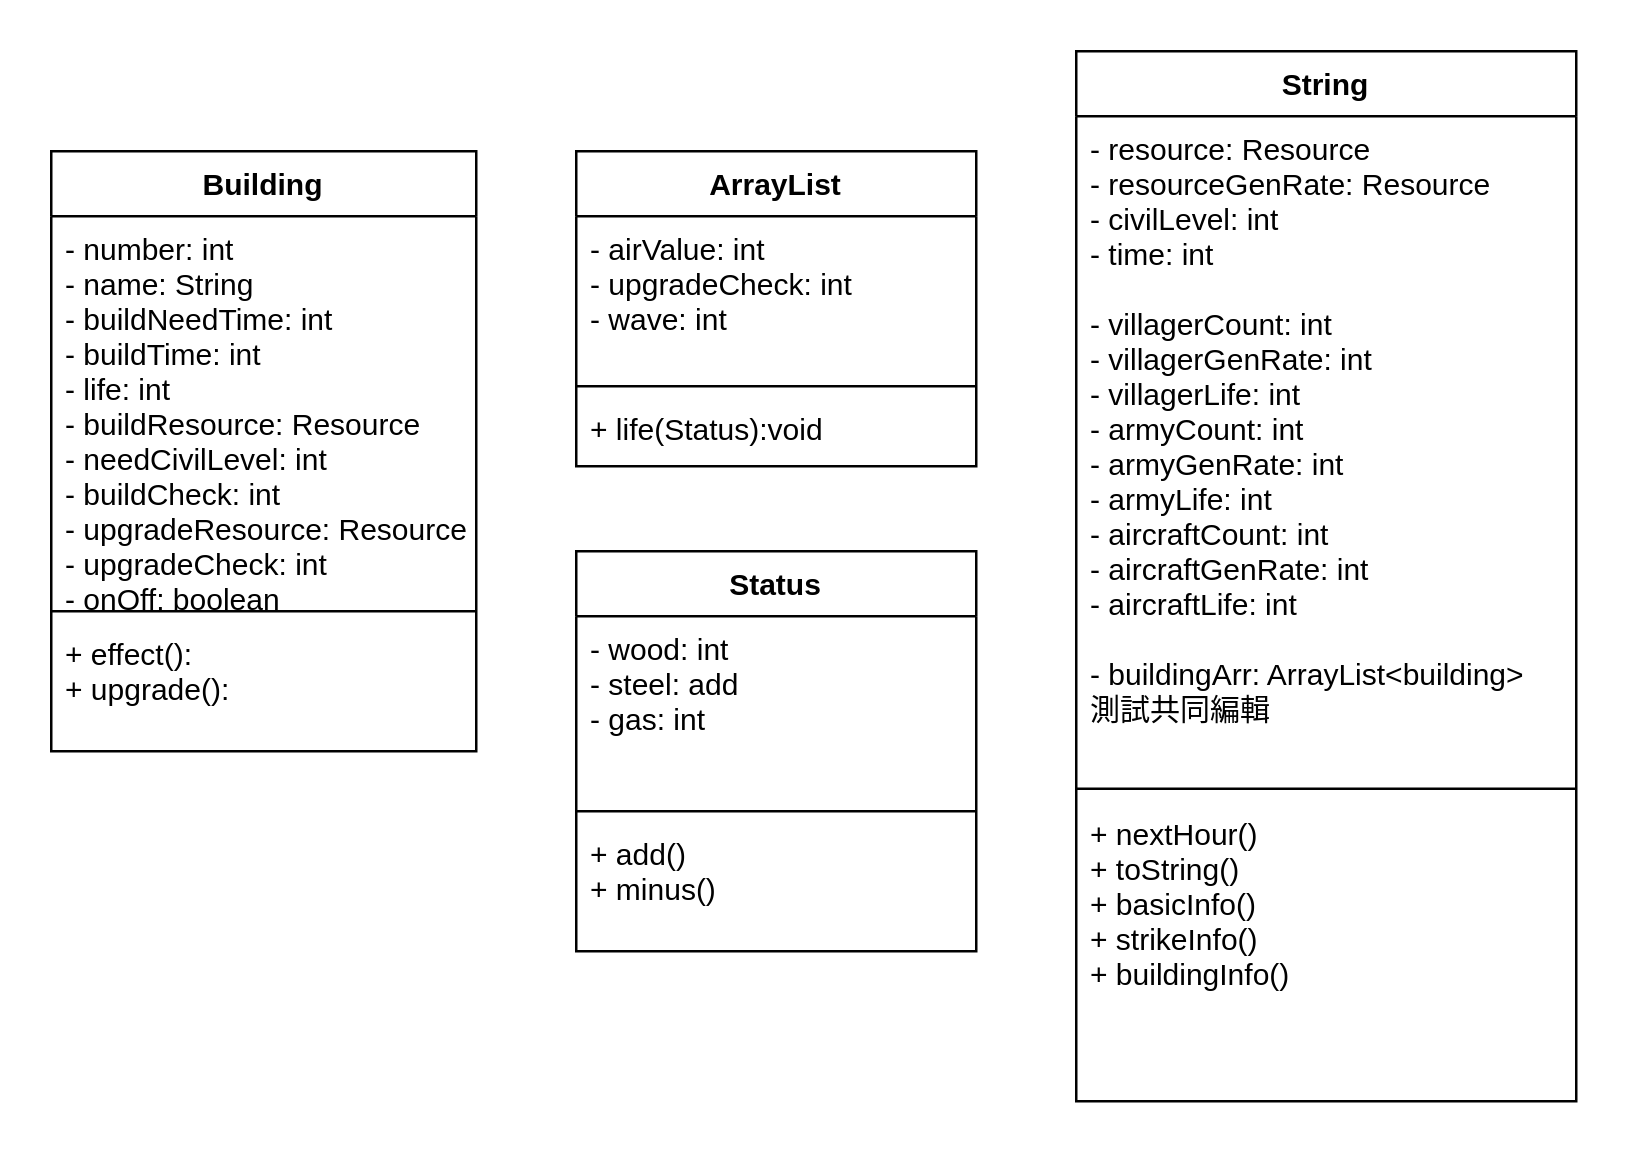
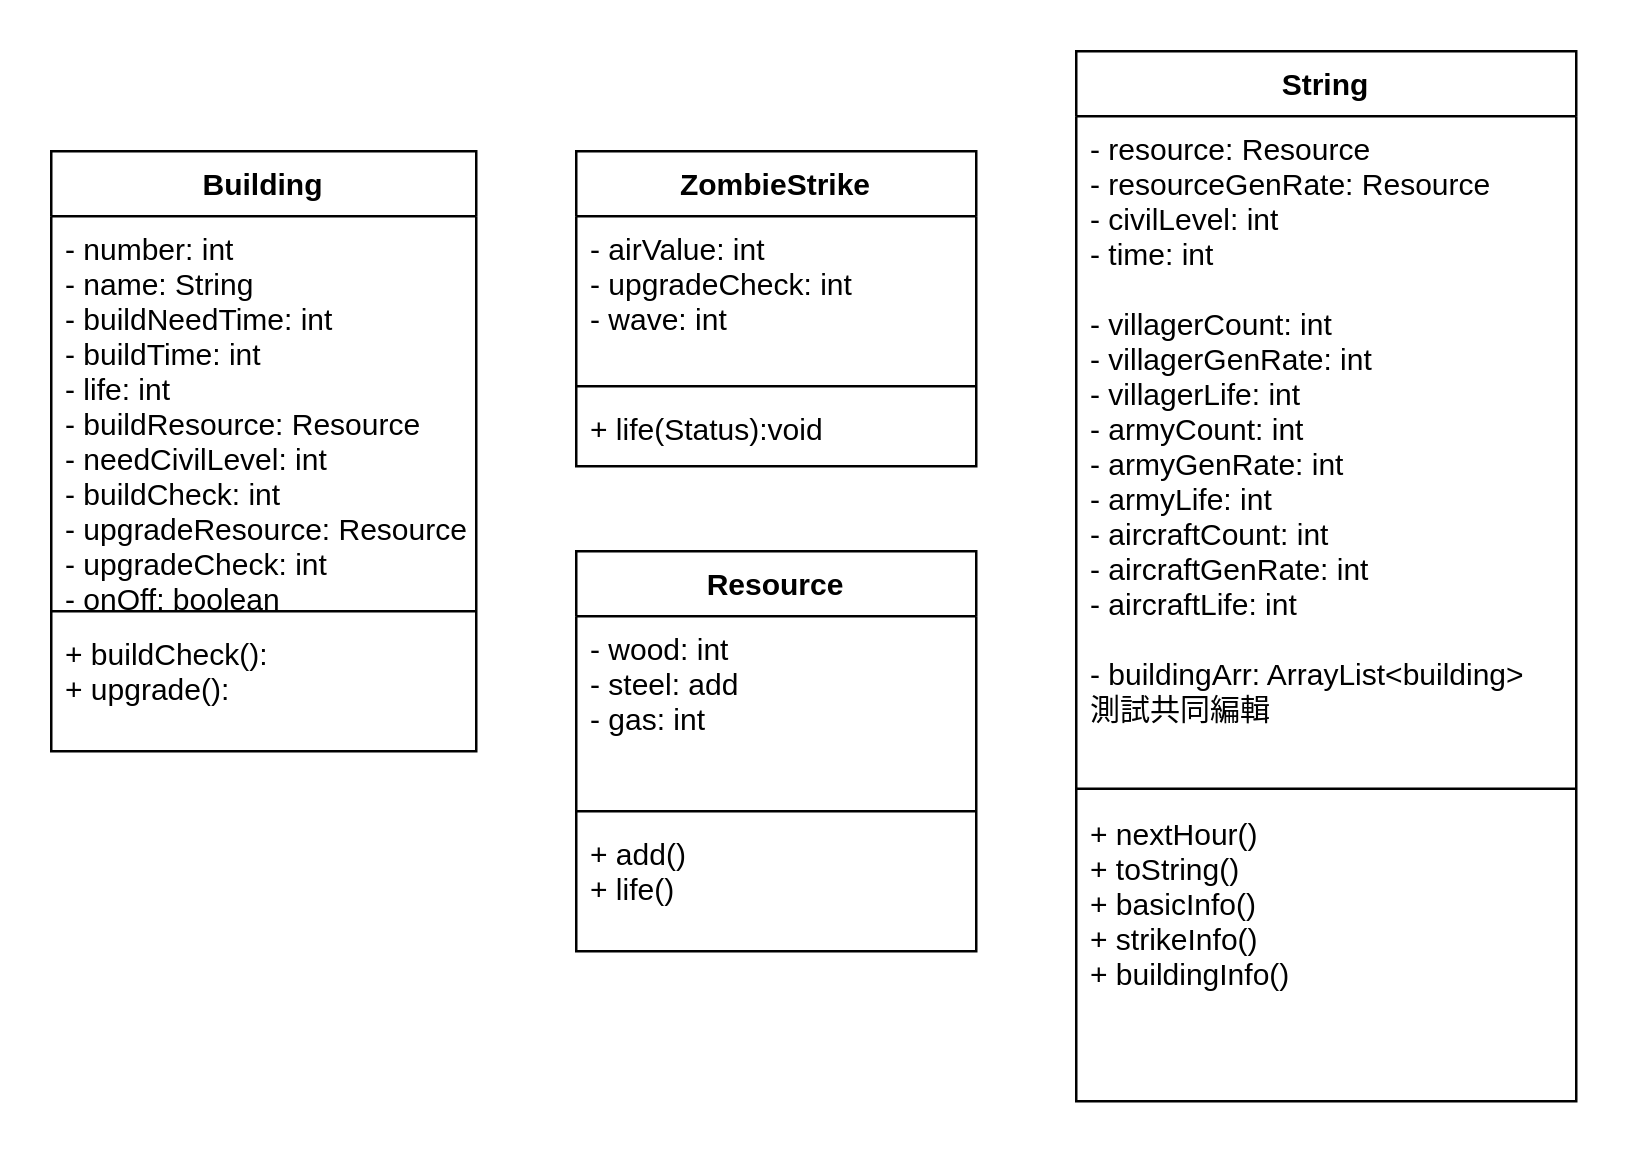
(775, 185) -> (775, 185)
(775, 585) -> (775, 585)
(150, 655) -> (175, 655)
(645, 855) -> (645, 855)
